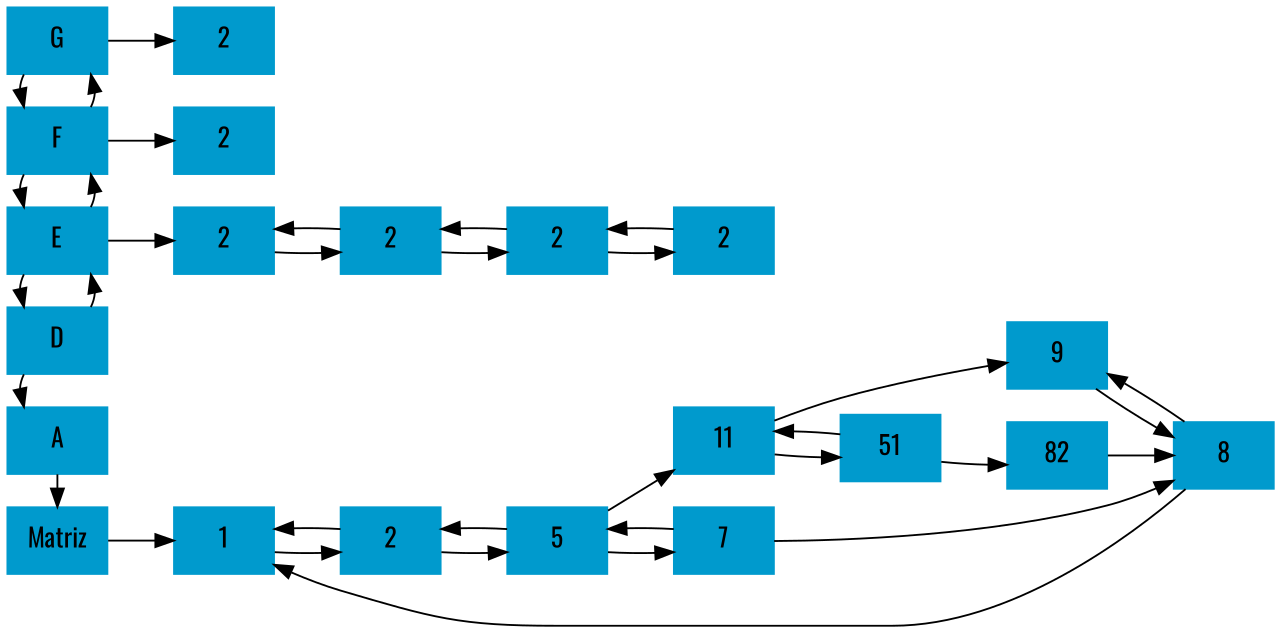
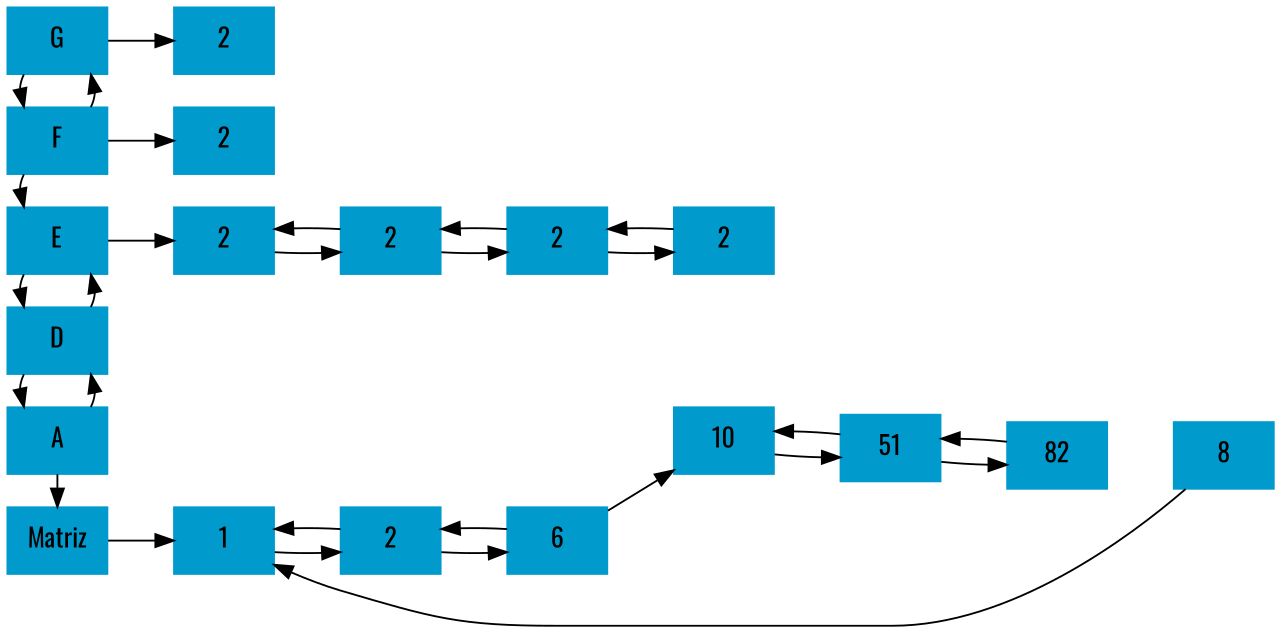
(94, 200) -> none
(1057, 355) -> none
none -> (94, 400)
(724, 441) -> (724, 441)
(1131, 455) -> (984, 440)
(557, 541) -> (557, 541)
(724, 541) -> none
